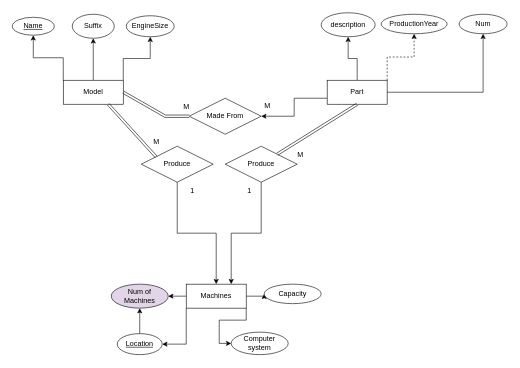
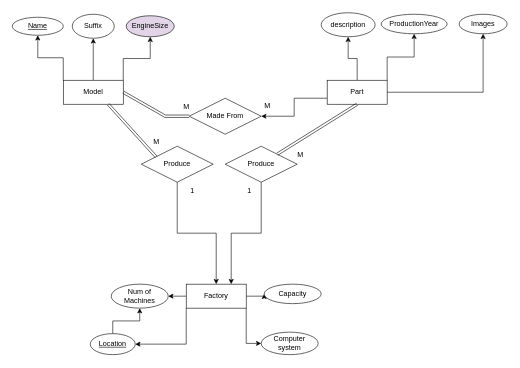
(483, 24) -> (483, 24)
(33, 26) -> (38, 26)
(150, 26) -> (150, 26)
(399, 57) -> (399, 57)
(140, 296) -> (140, 296)
(216, 296) -> (216, 296)
(260, 343) -> (290, 343)
(140, 344) -> (113, 344)
